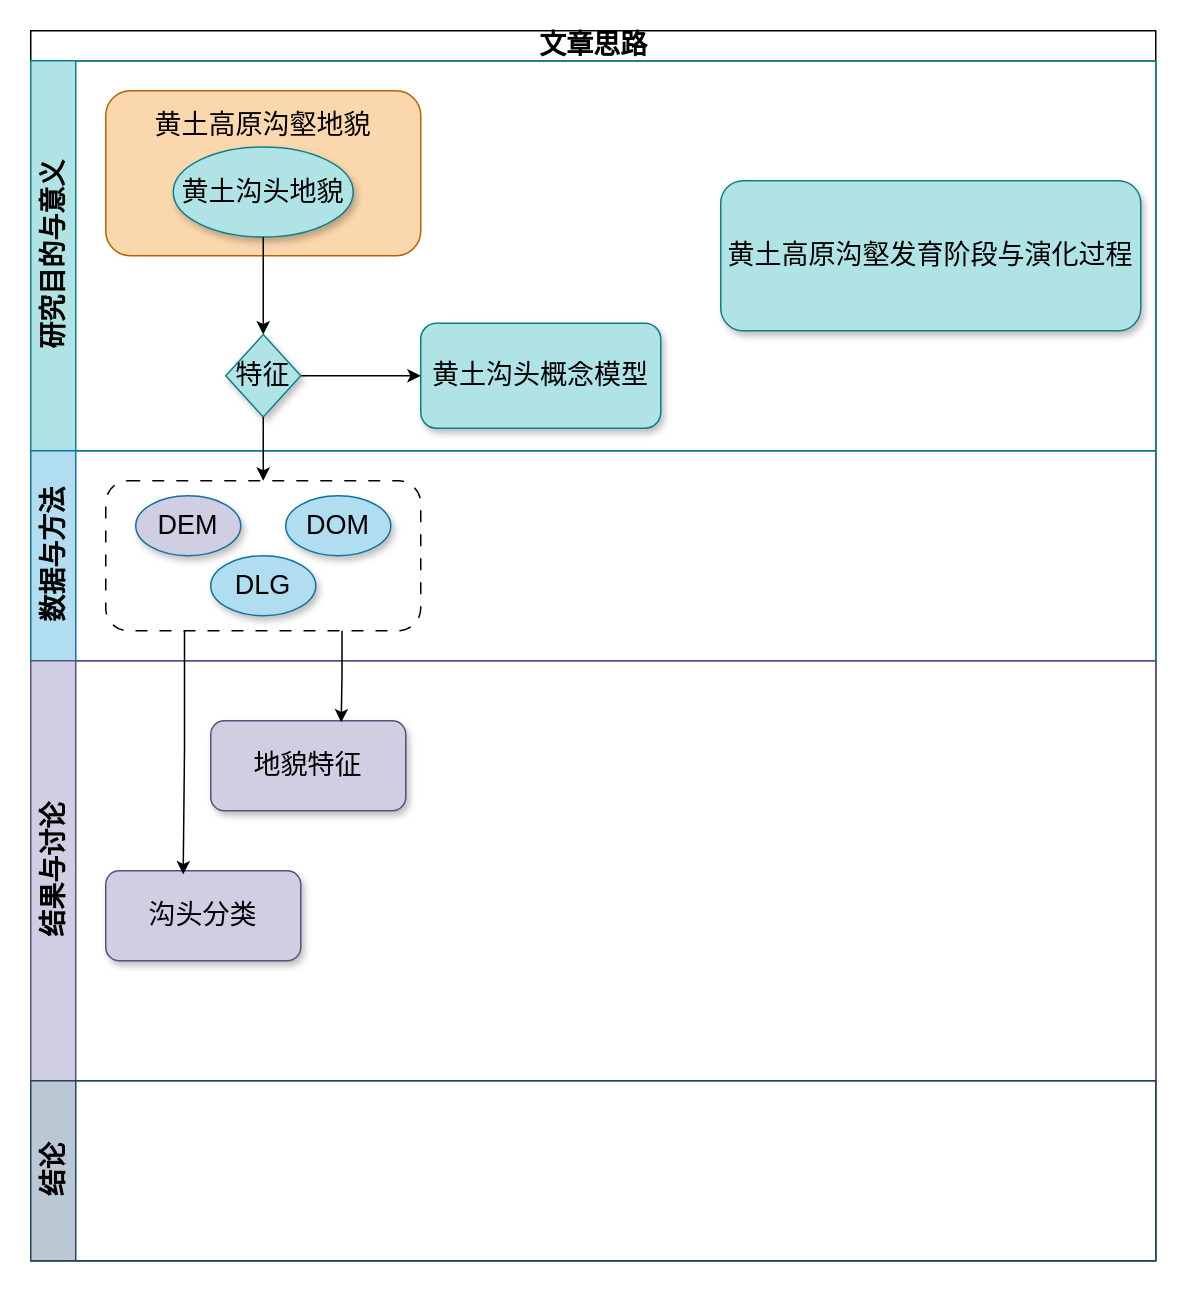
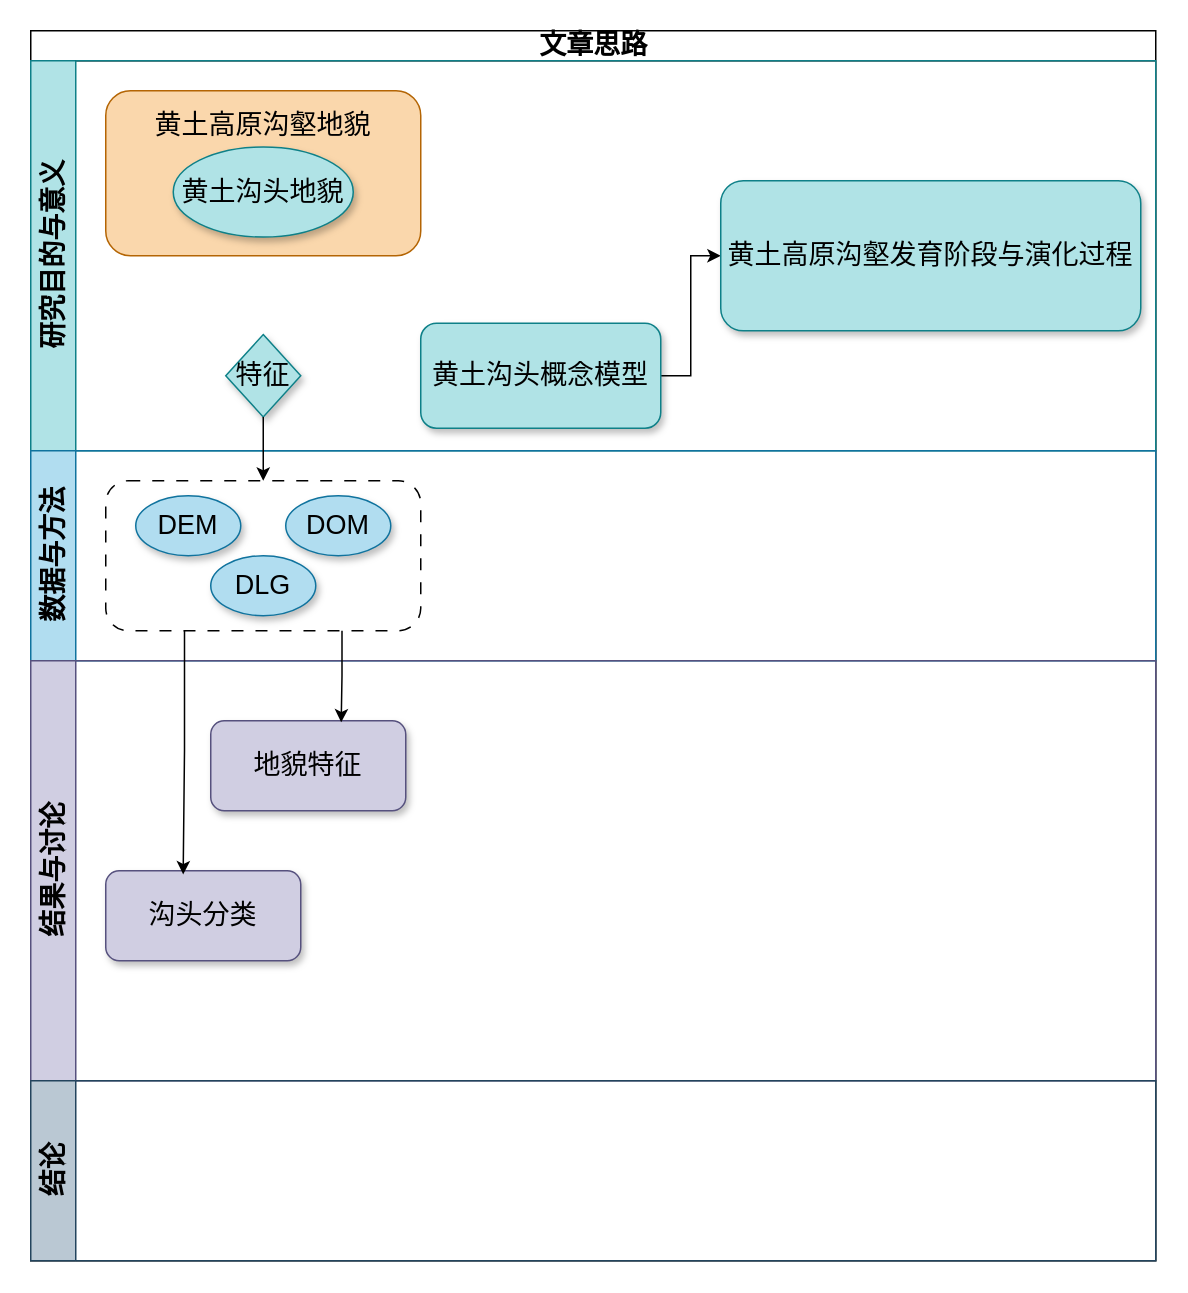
(263, 280) -> none
none -> (691, 321)
(356, 376) -> none
(188, 526) -> (188, 526)
